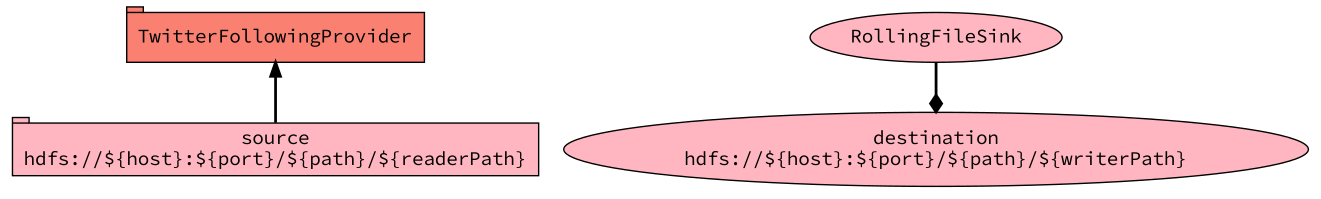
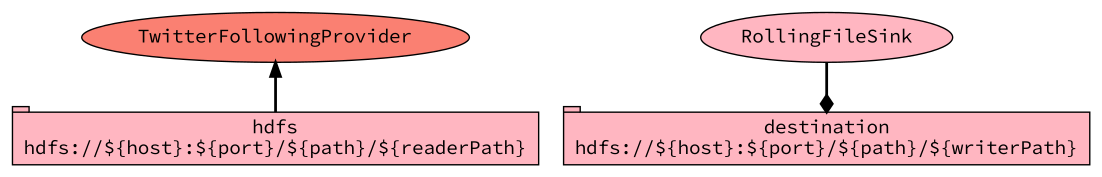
(276, 37) -> (276, 37)
(276, 149) -> (276, 138)
(936, 149) -> (827, 138)
